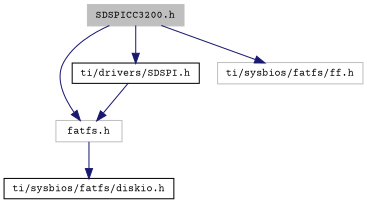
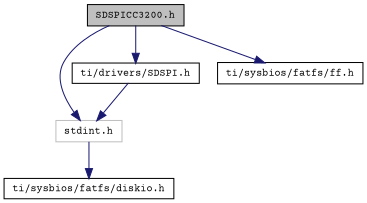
(136, 15) -> (136, 15)
(290, 73) -> (290, 73)
(89, 131) -> (89, 131)
